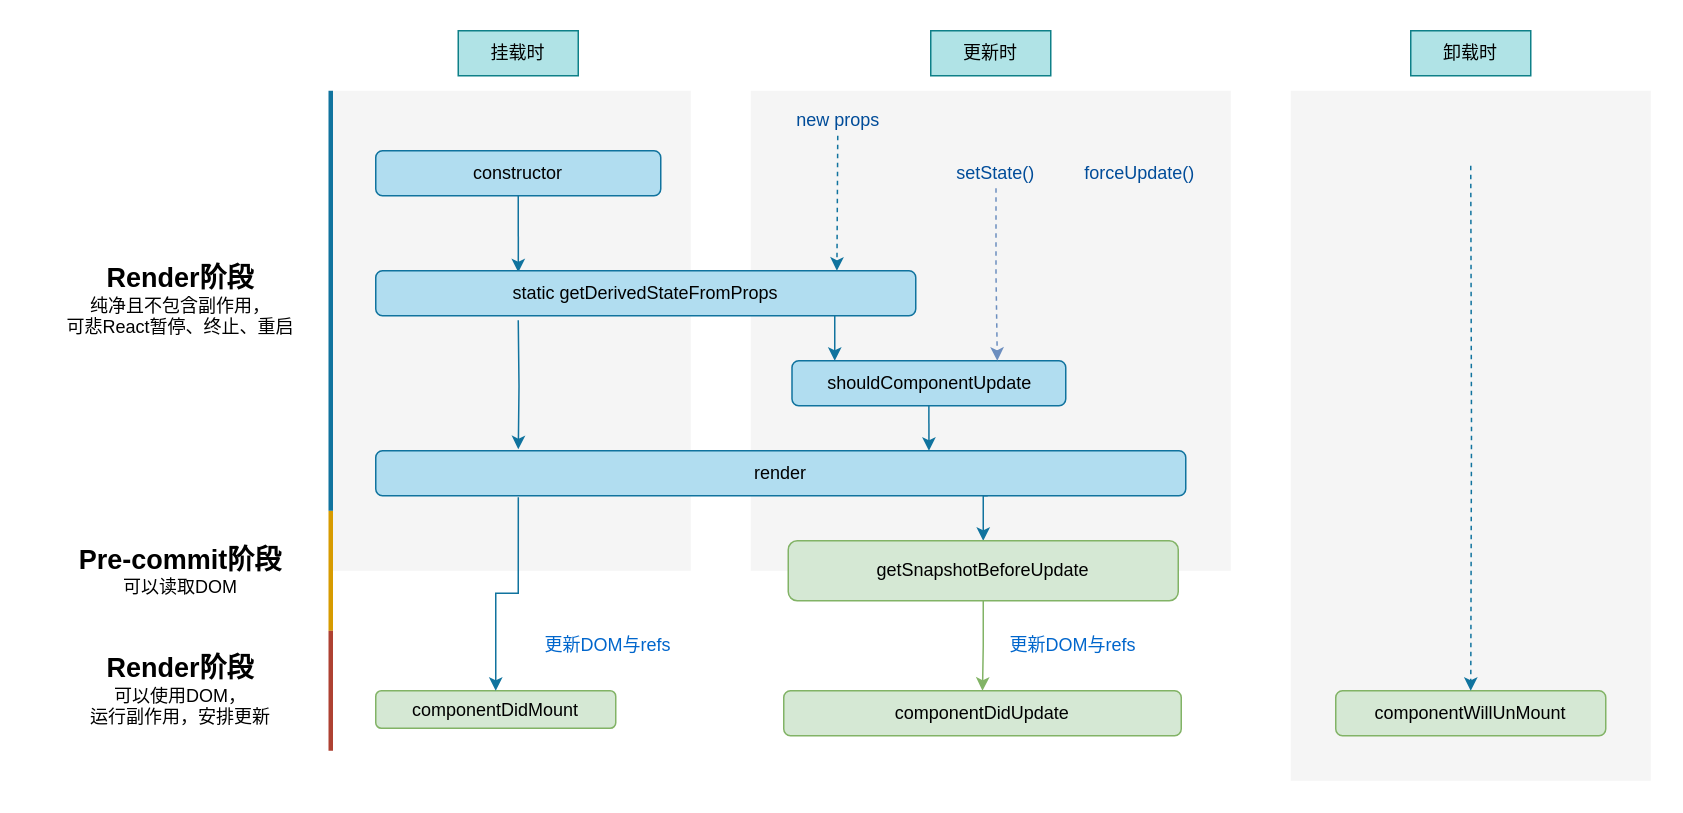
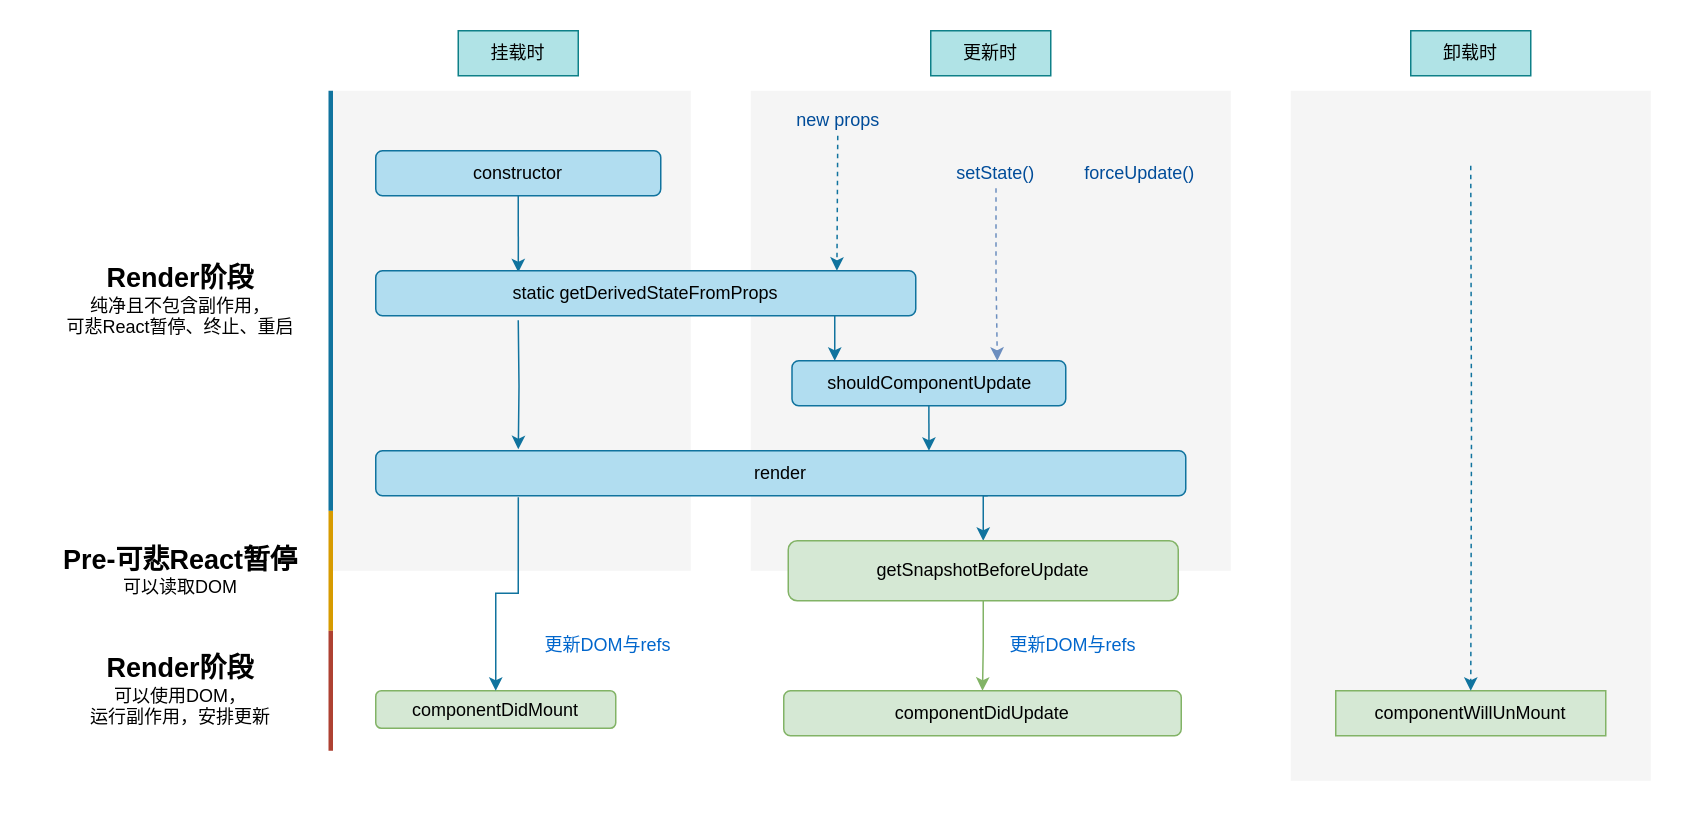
(181, 571) -> (181, 571)
(1471, 713) -> (1471, 713)
